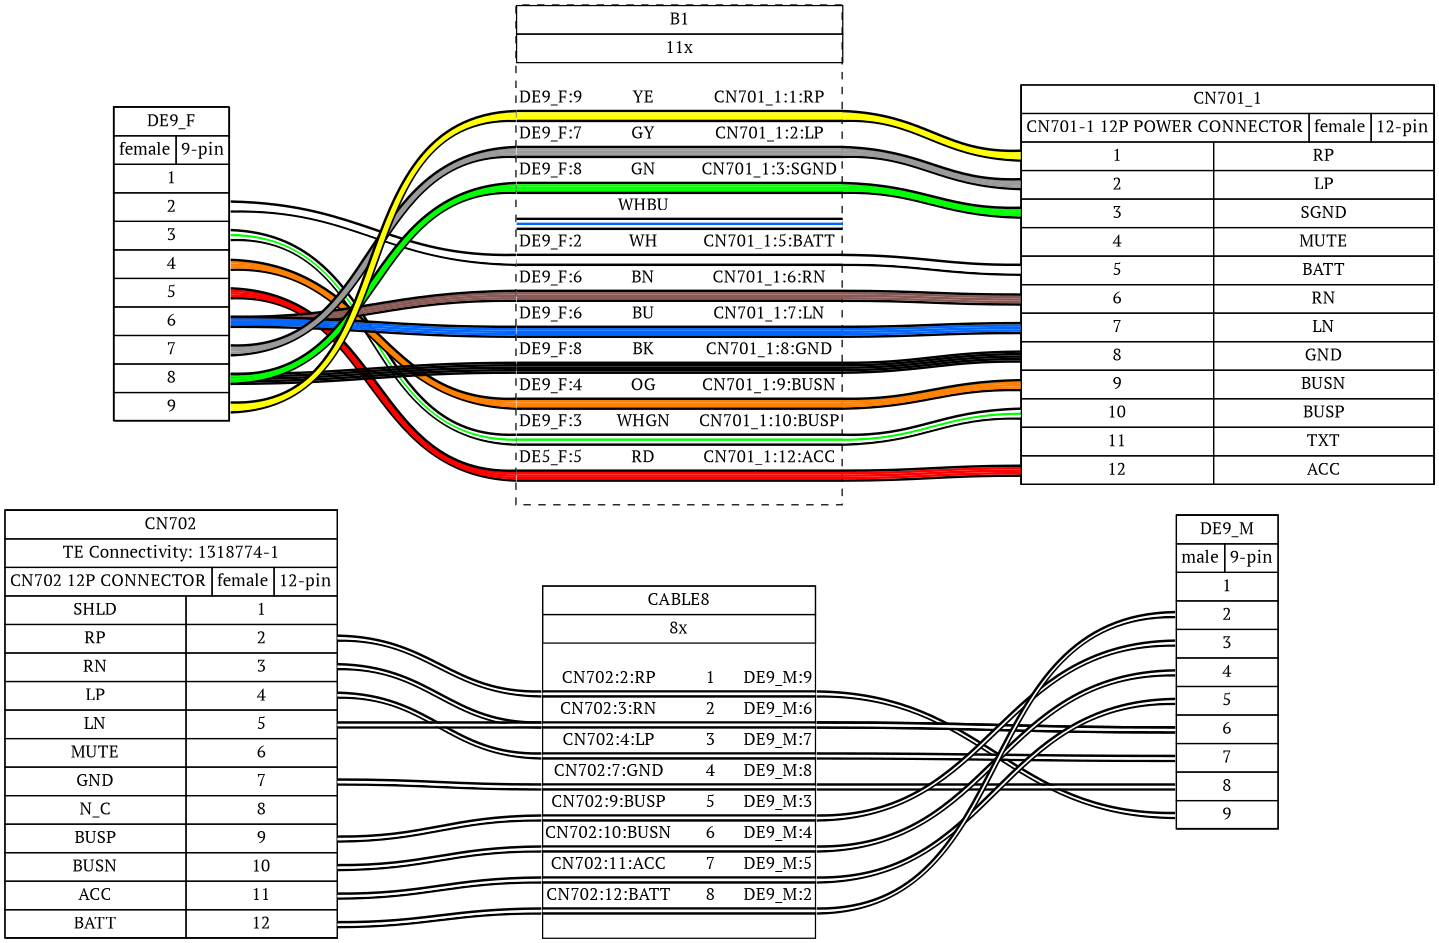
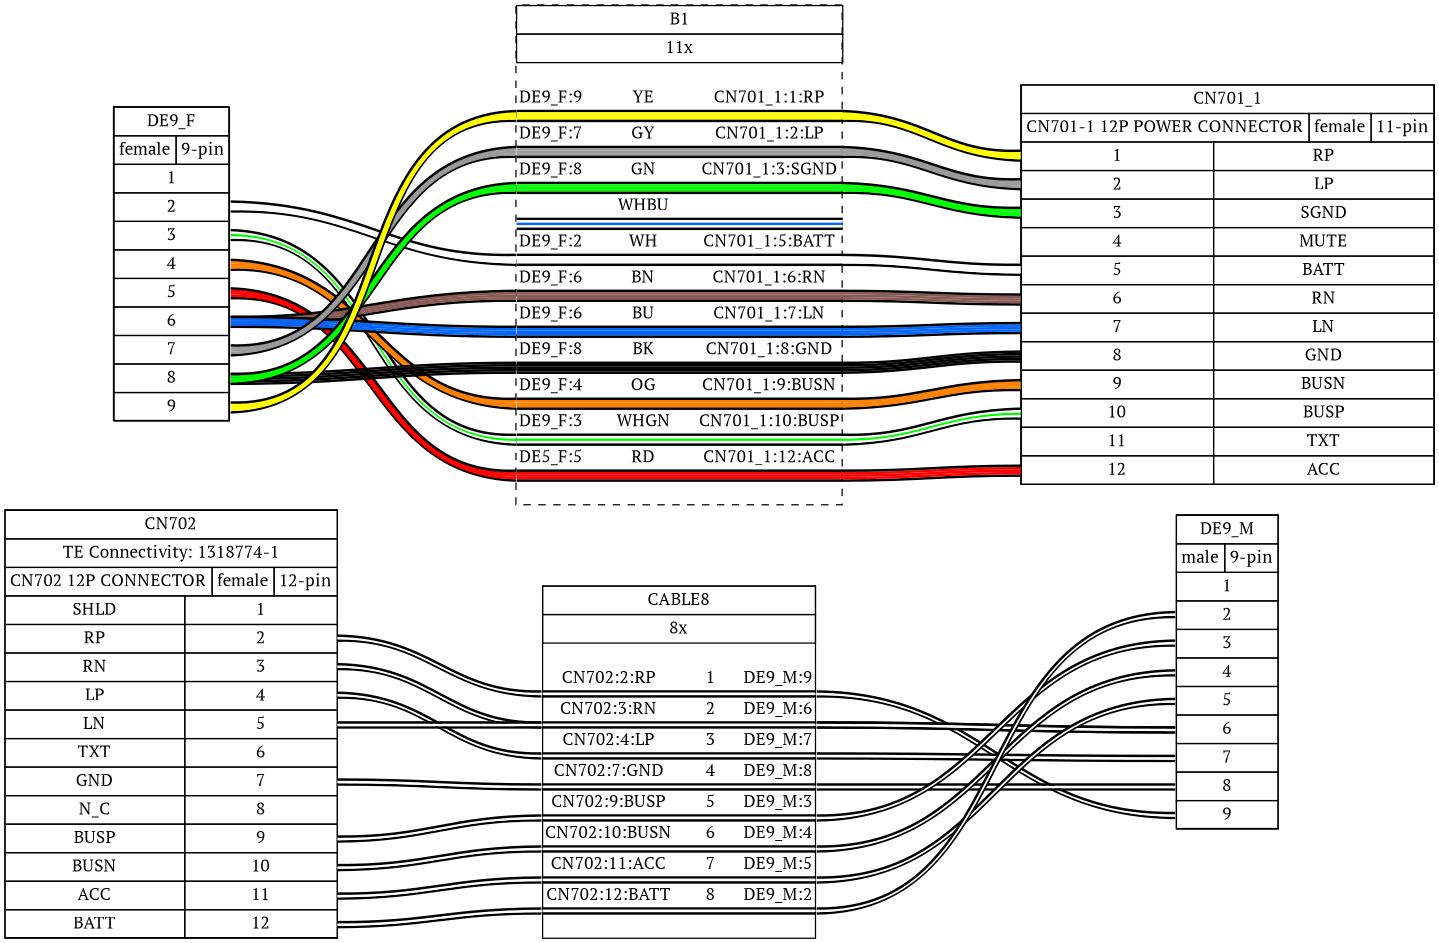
(1403, 127) -> (1403, 127)
(96, 752) -> (95, 752)
